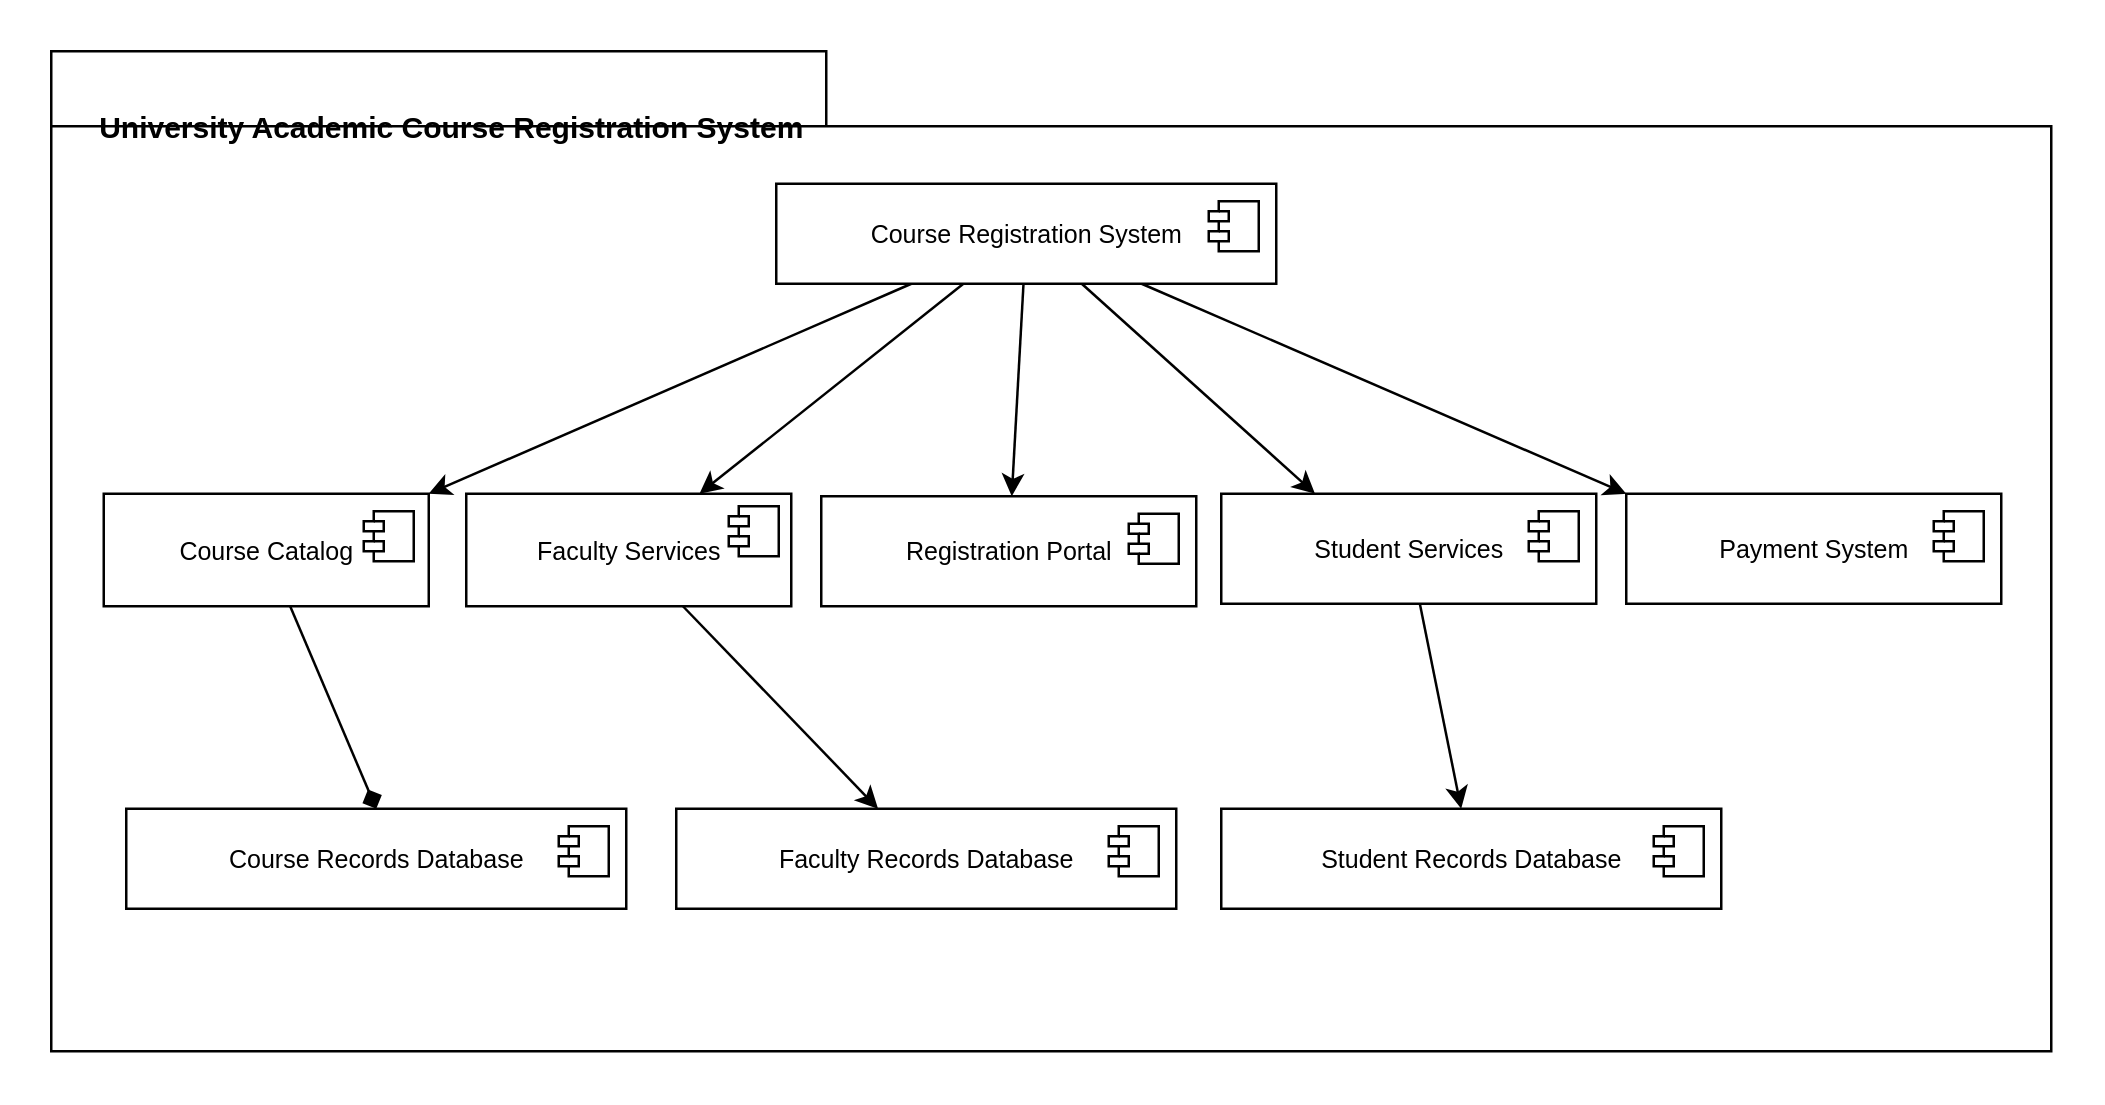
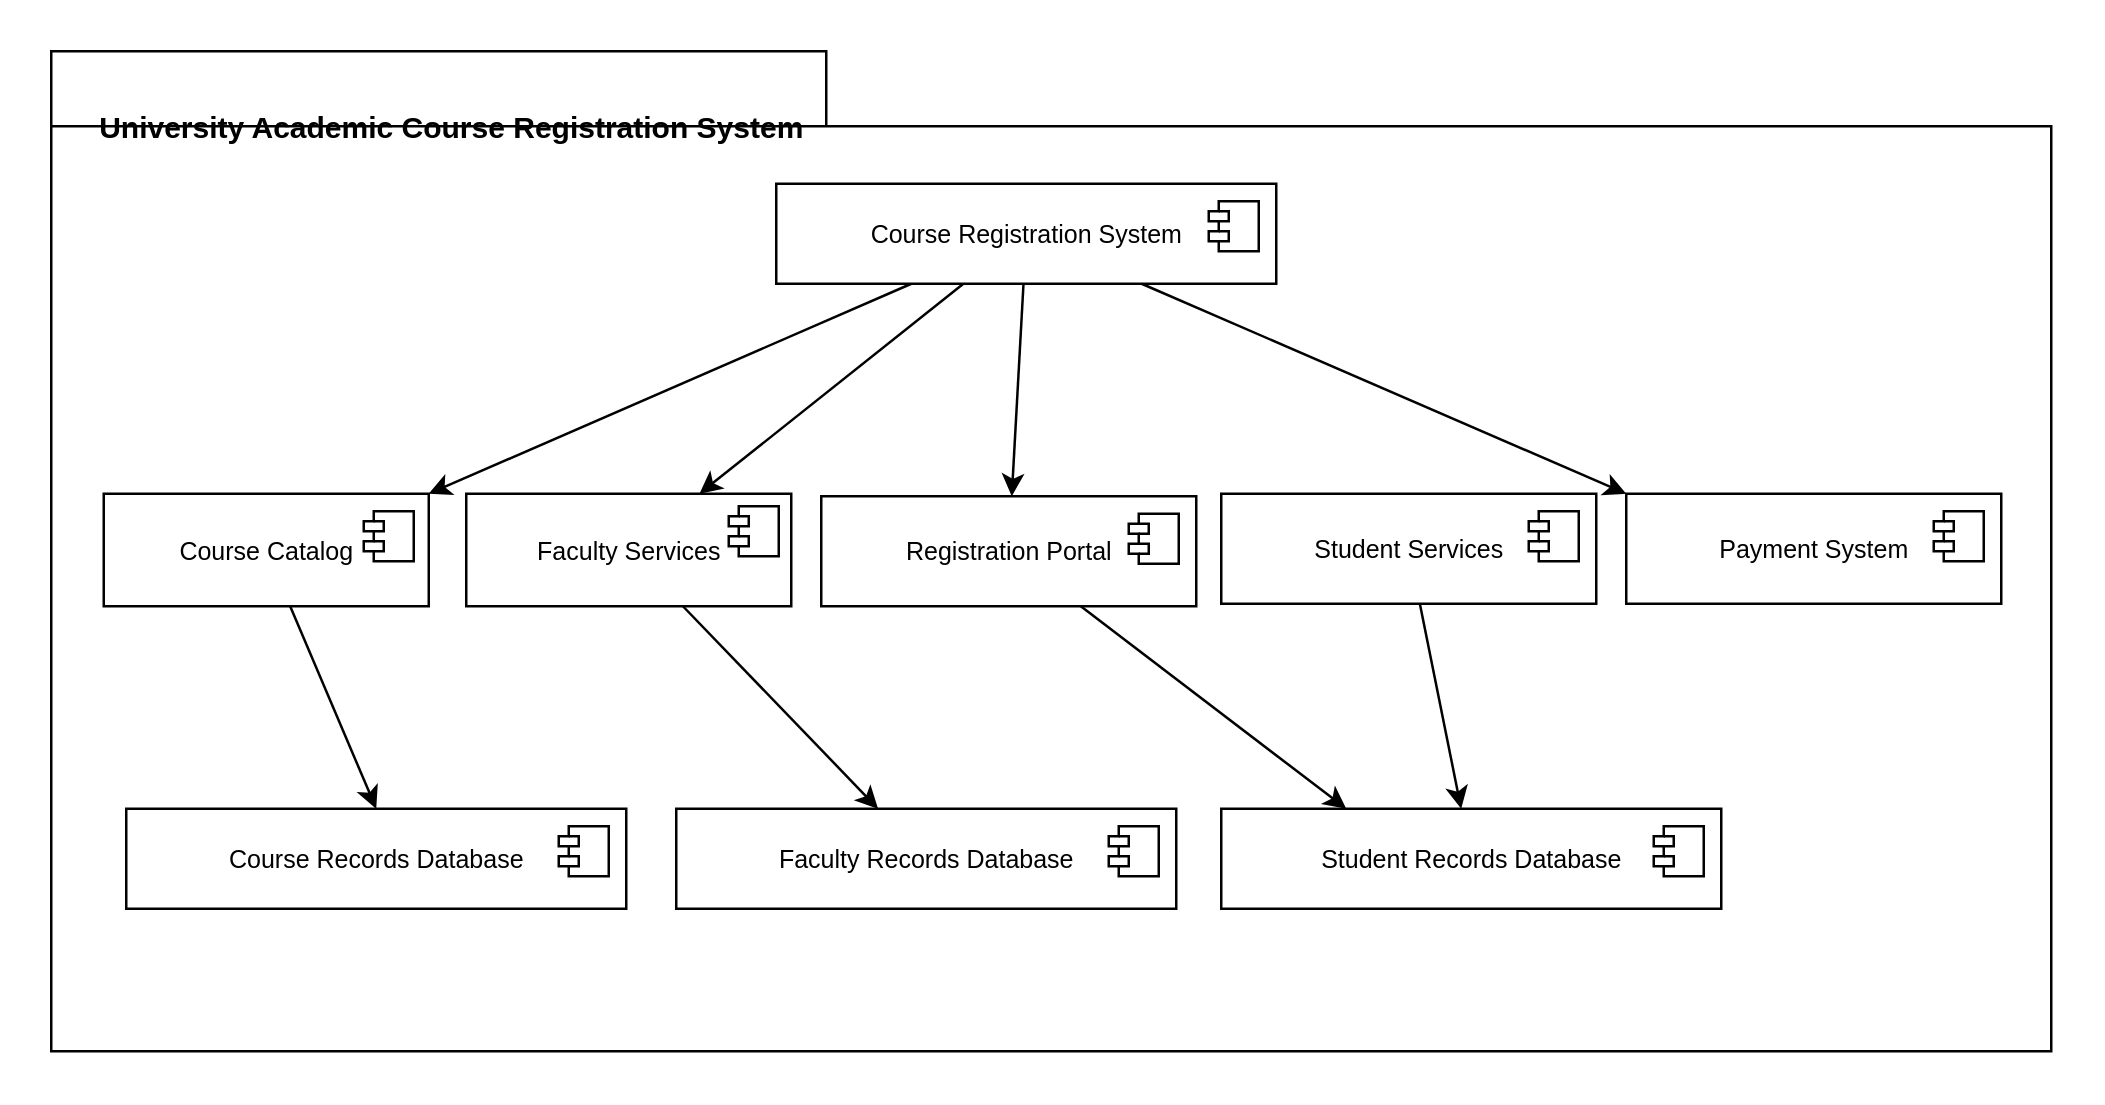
(1192, 383) -> none
none -> (1207, 702)
(368, 789) -> (368, 790)
